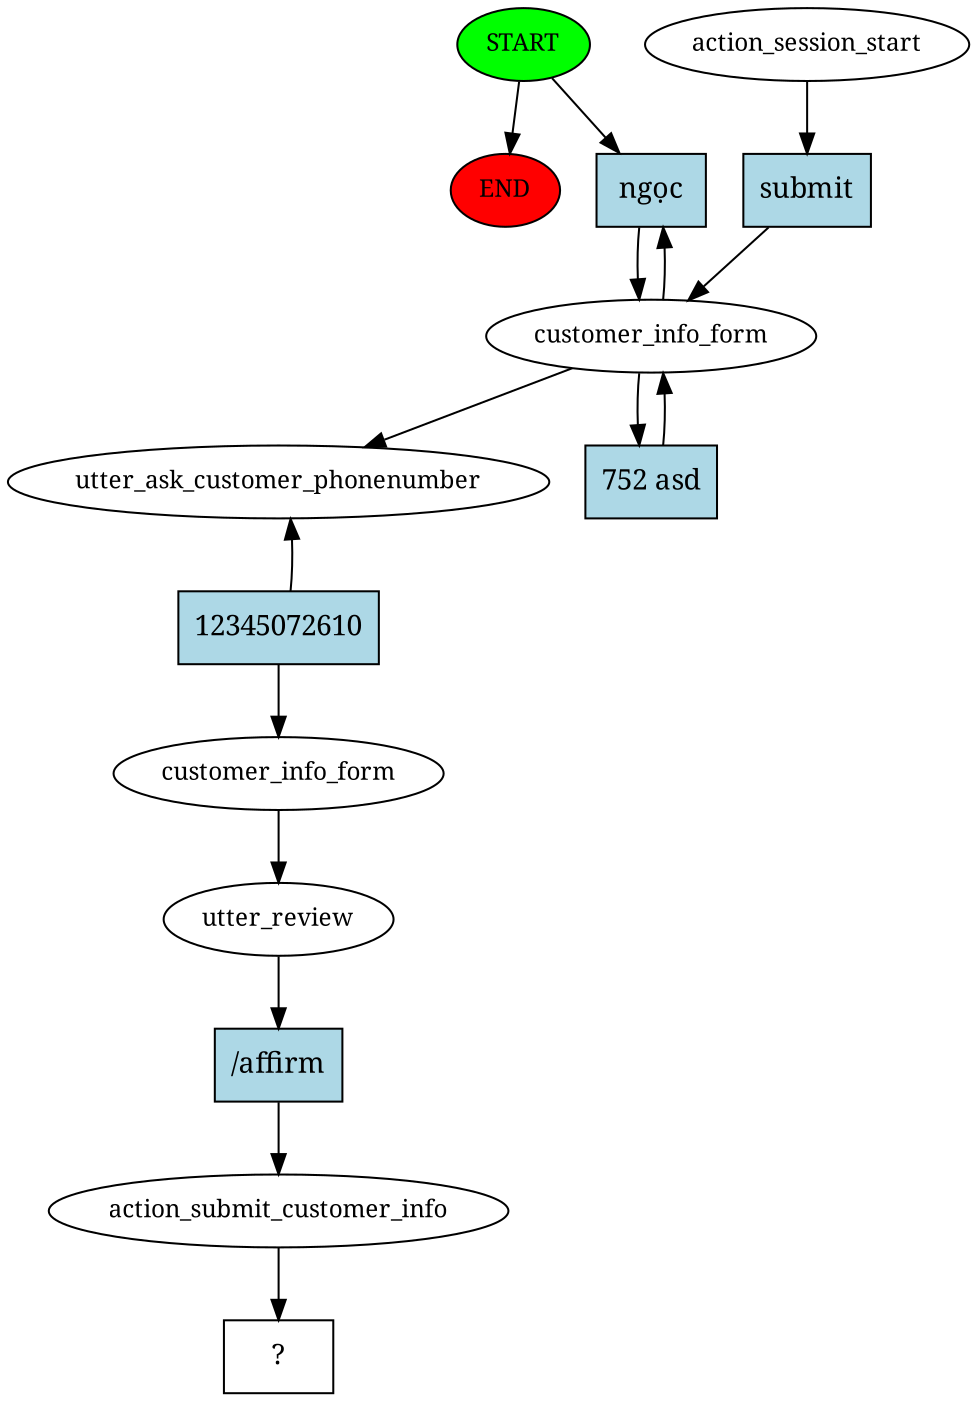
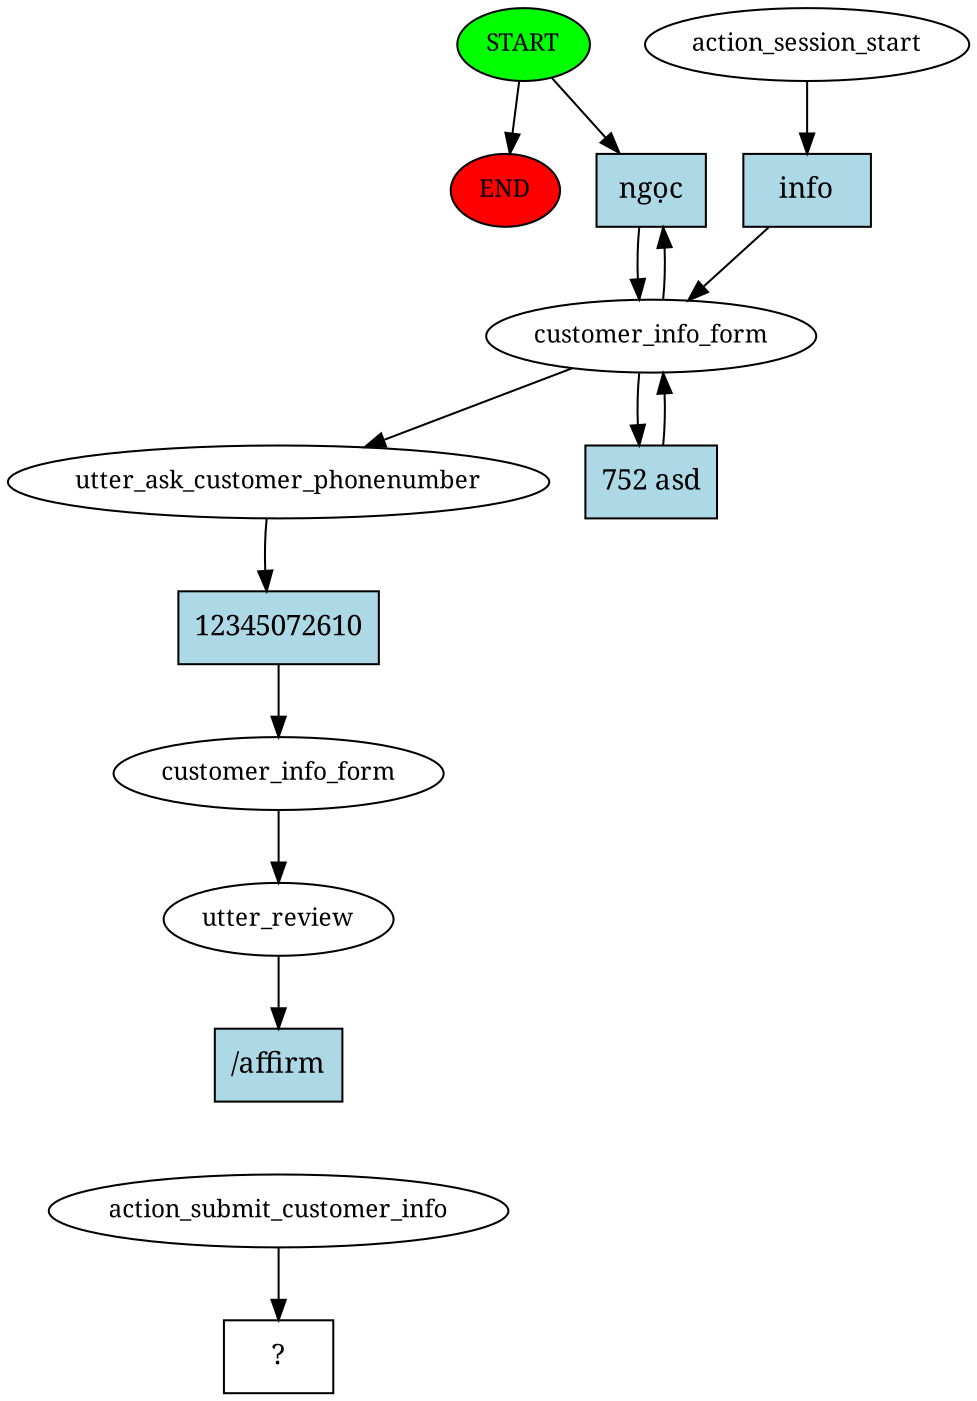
(807, 190) -> (807, 190)
(292, 565) -> (265, 545)
(279, 1128) -> none
